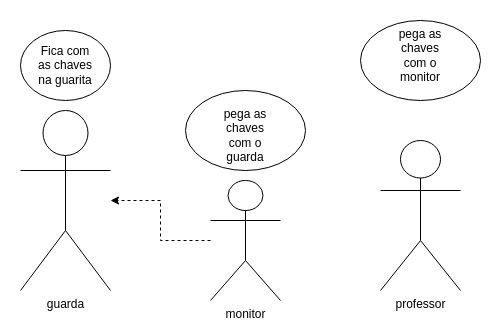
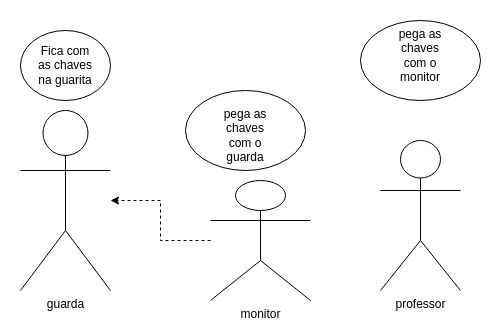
(246, 241) -> (261, 241)
